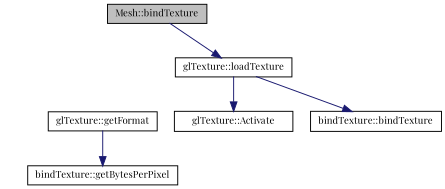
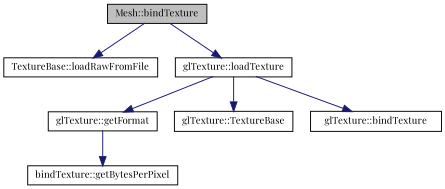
none -> (81, 67)
none -> (173, 93)
(234, 121) -> (234, 121)
(376, 121) -> (376, 121)
